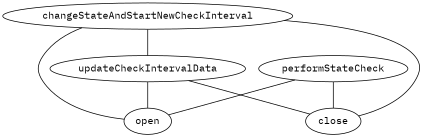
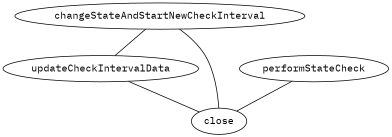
(148, 121) -> none
